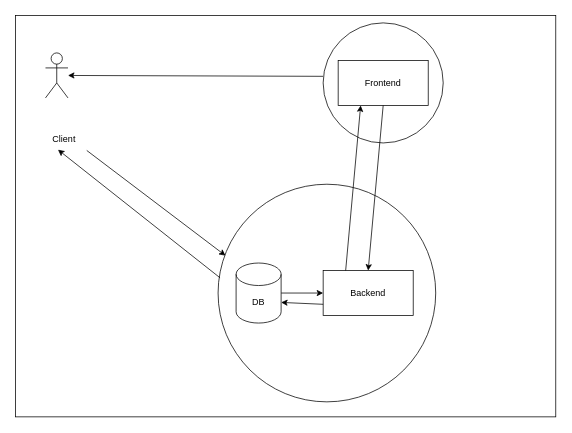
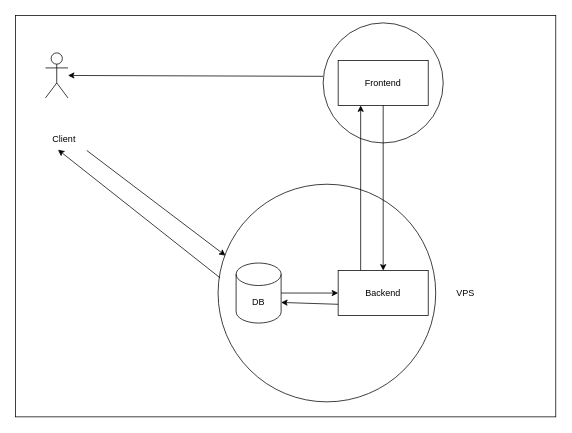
(368, 293) -> (383, 293)
none -> (465, 293)
